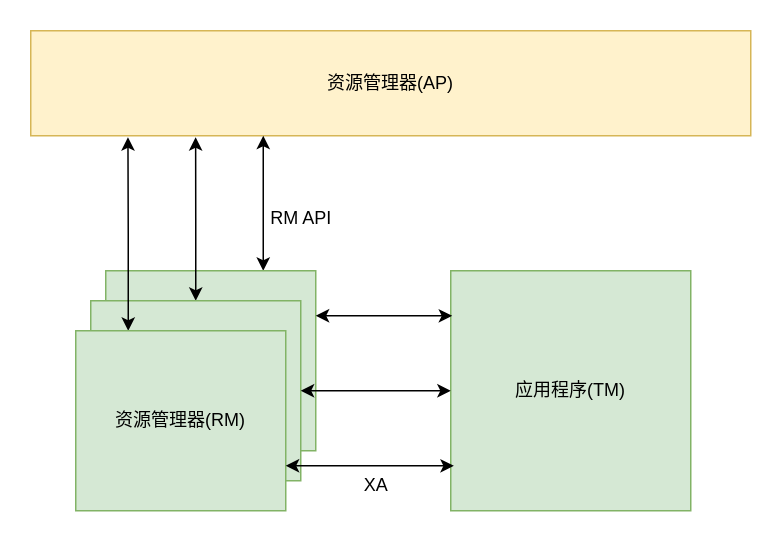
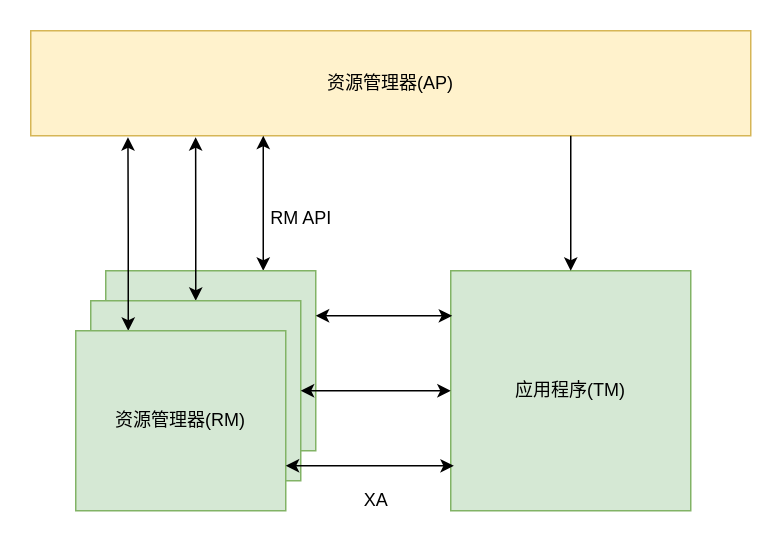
none -> (571, 198)
(376, 485) -> (376, 500)
